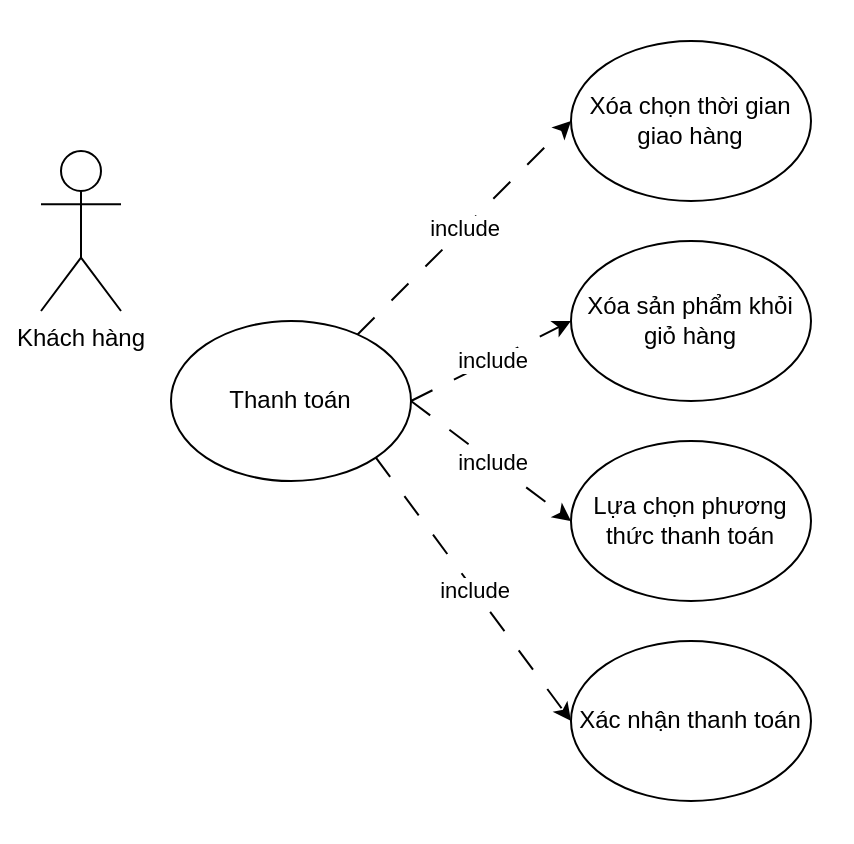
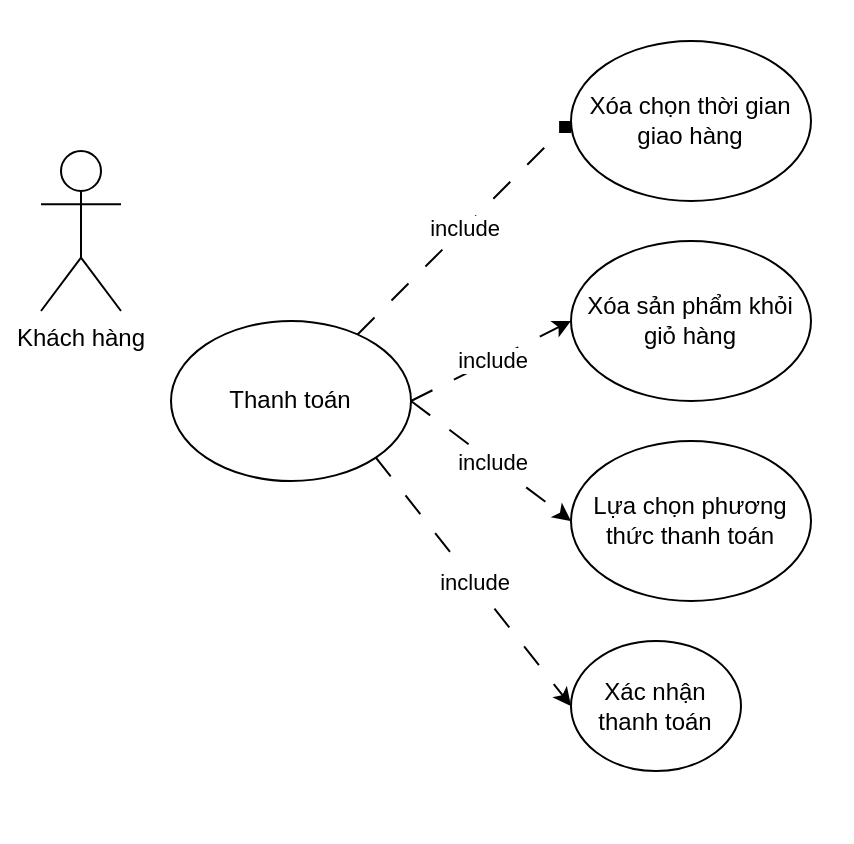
(560, 132) -> (559, 133)
(691, 721) -> (656, 706)
